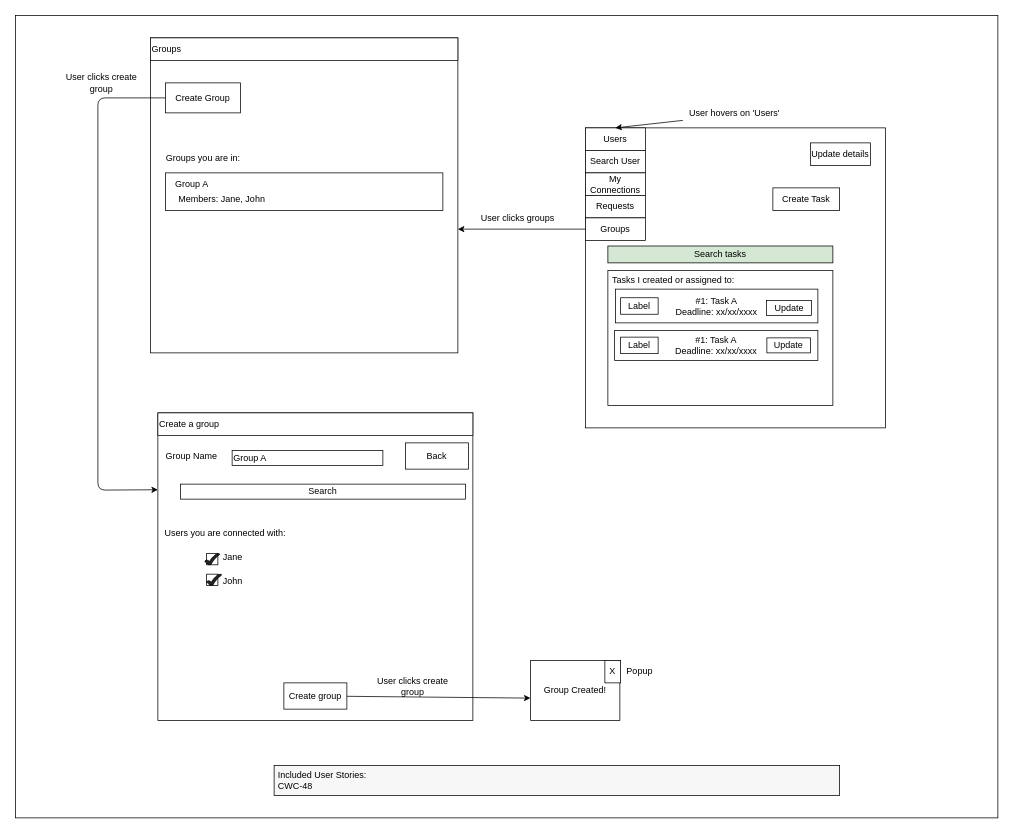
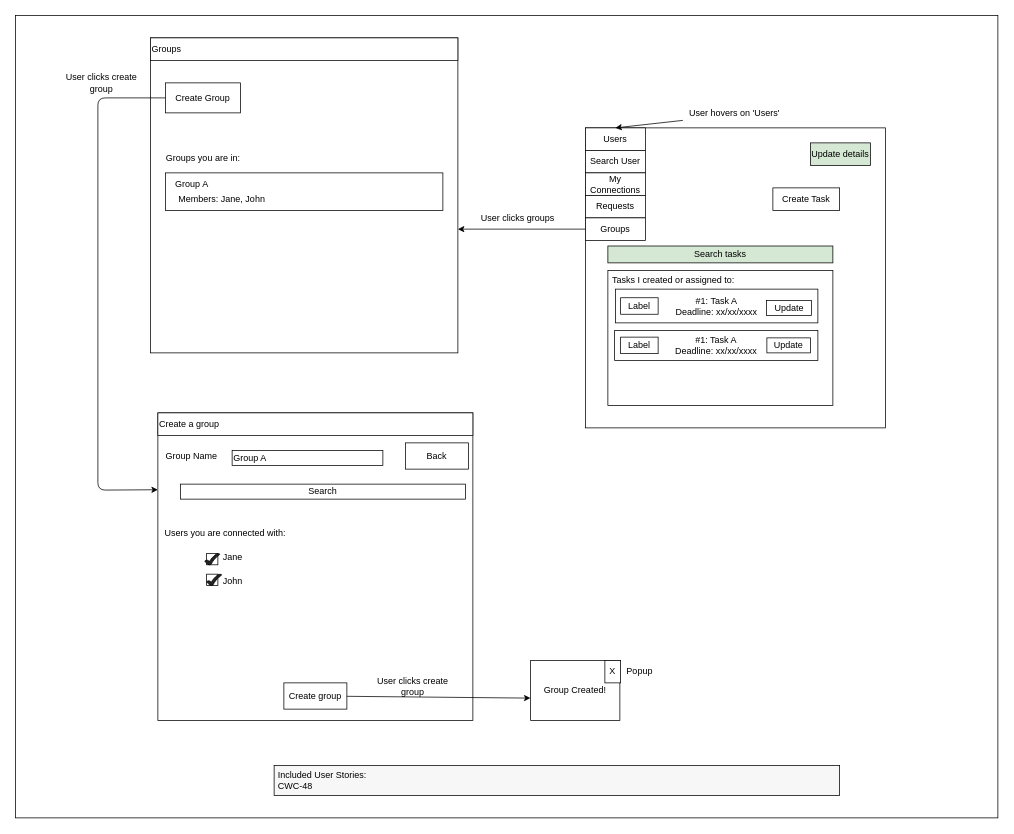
(840, 154) -> (840, 154)
